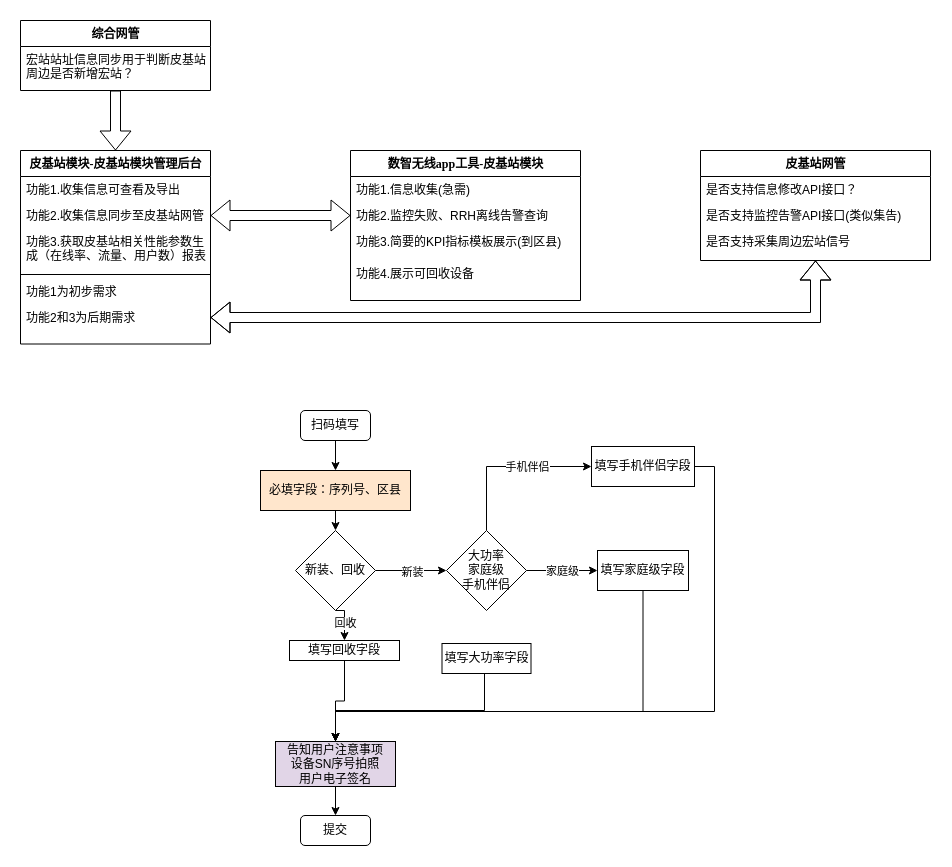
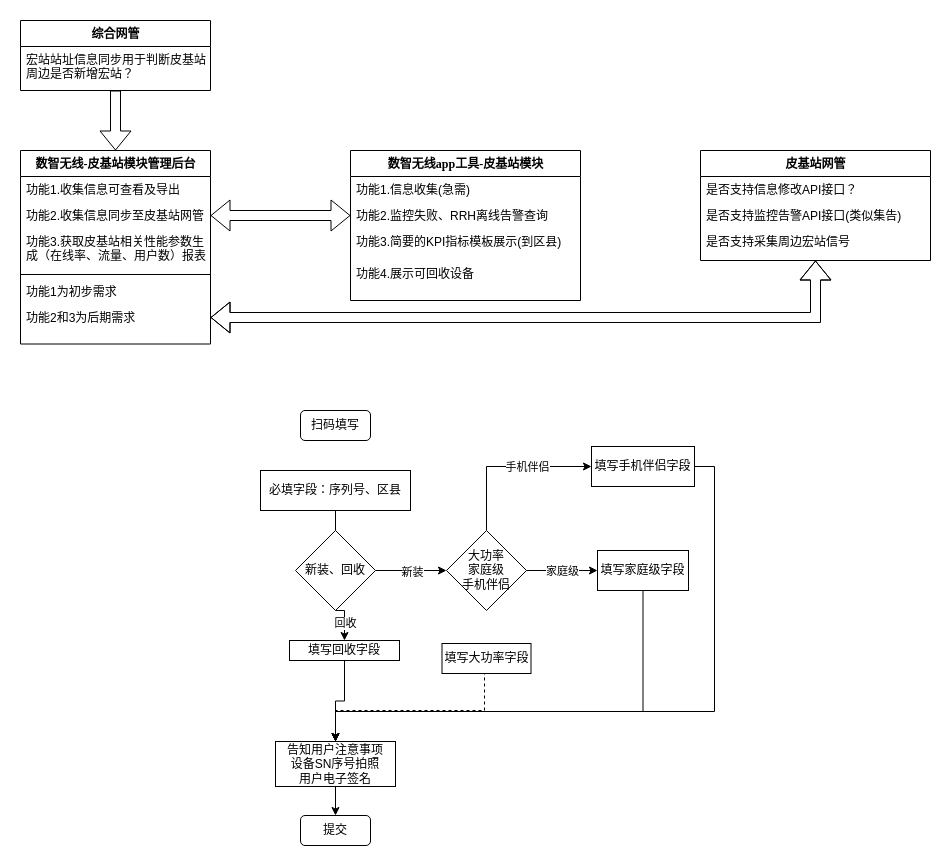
(116, 165) -> (116, 165)
(336, 452) -> none
(336, 491) -> (336, 491)
(336, 522) -> (336, 524)
(485, 690) -> (485, 690)
(336, 764) -> (336, 764)
